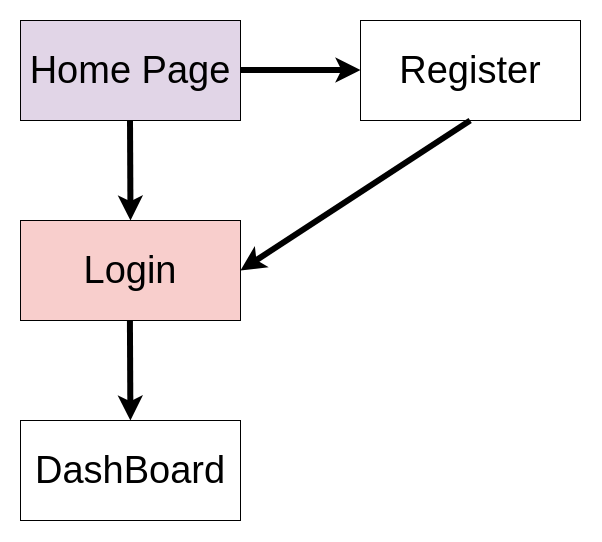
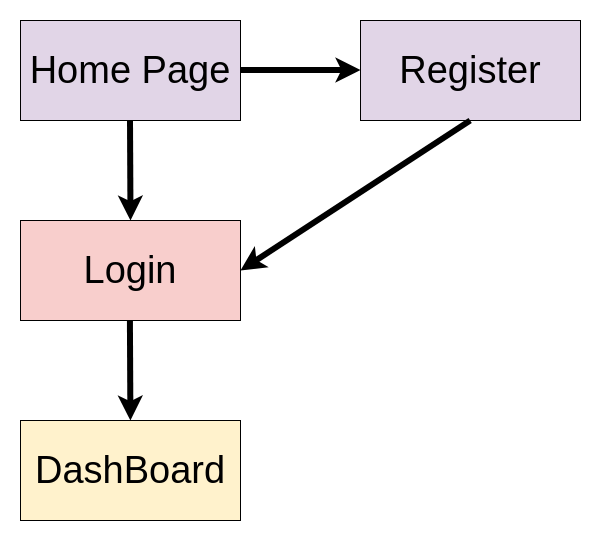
(471, 71) -> (471, 71)
(131, 471) -> (131, 471)
